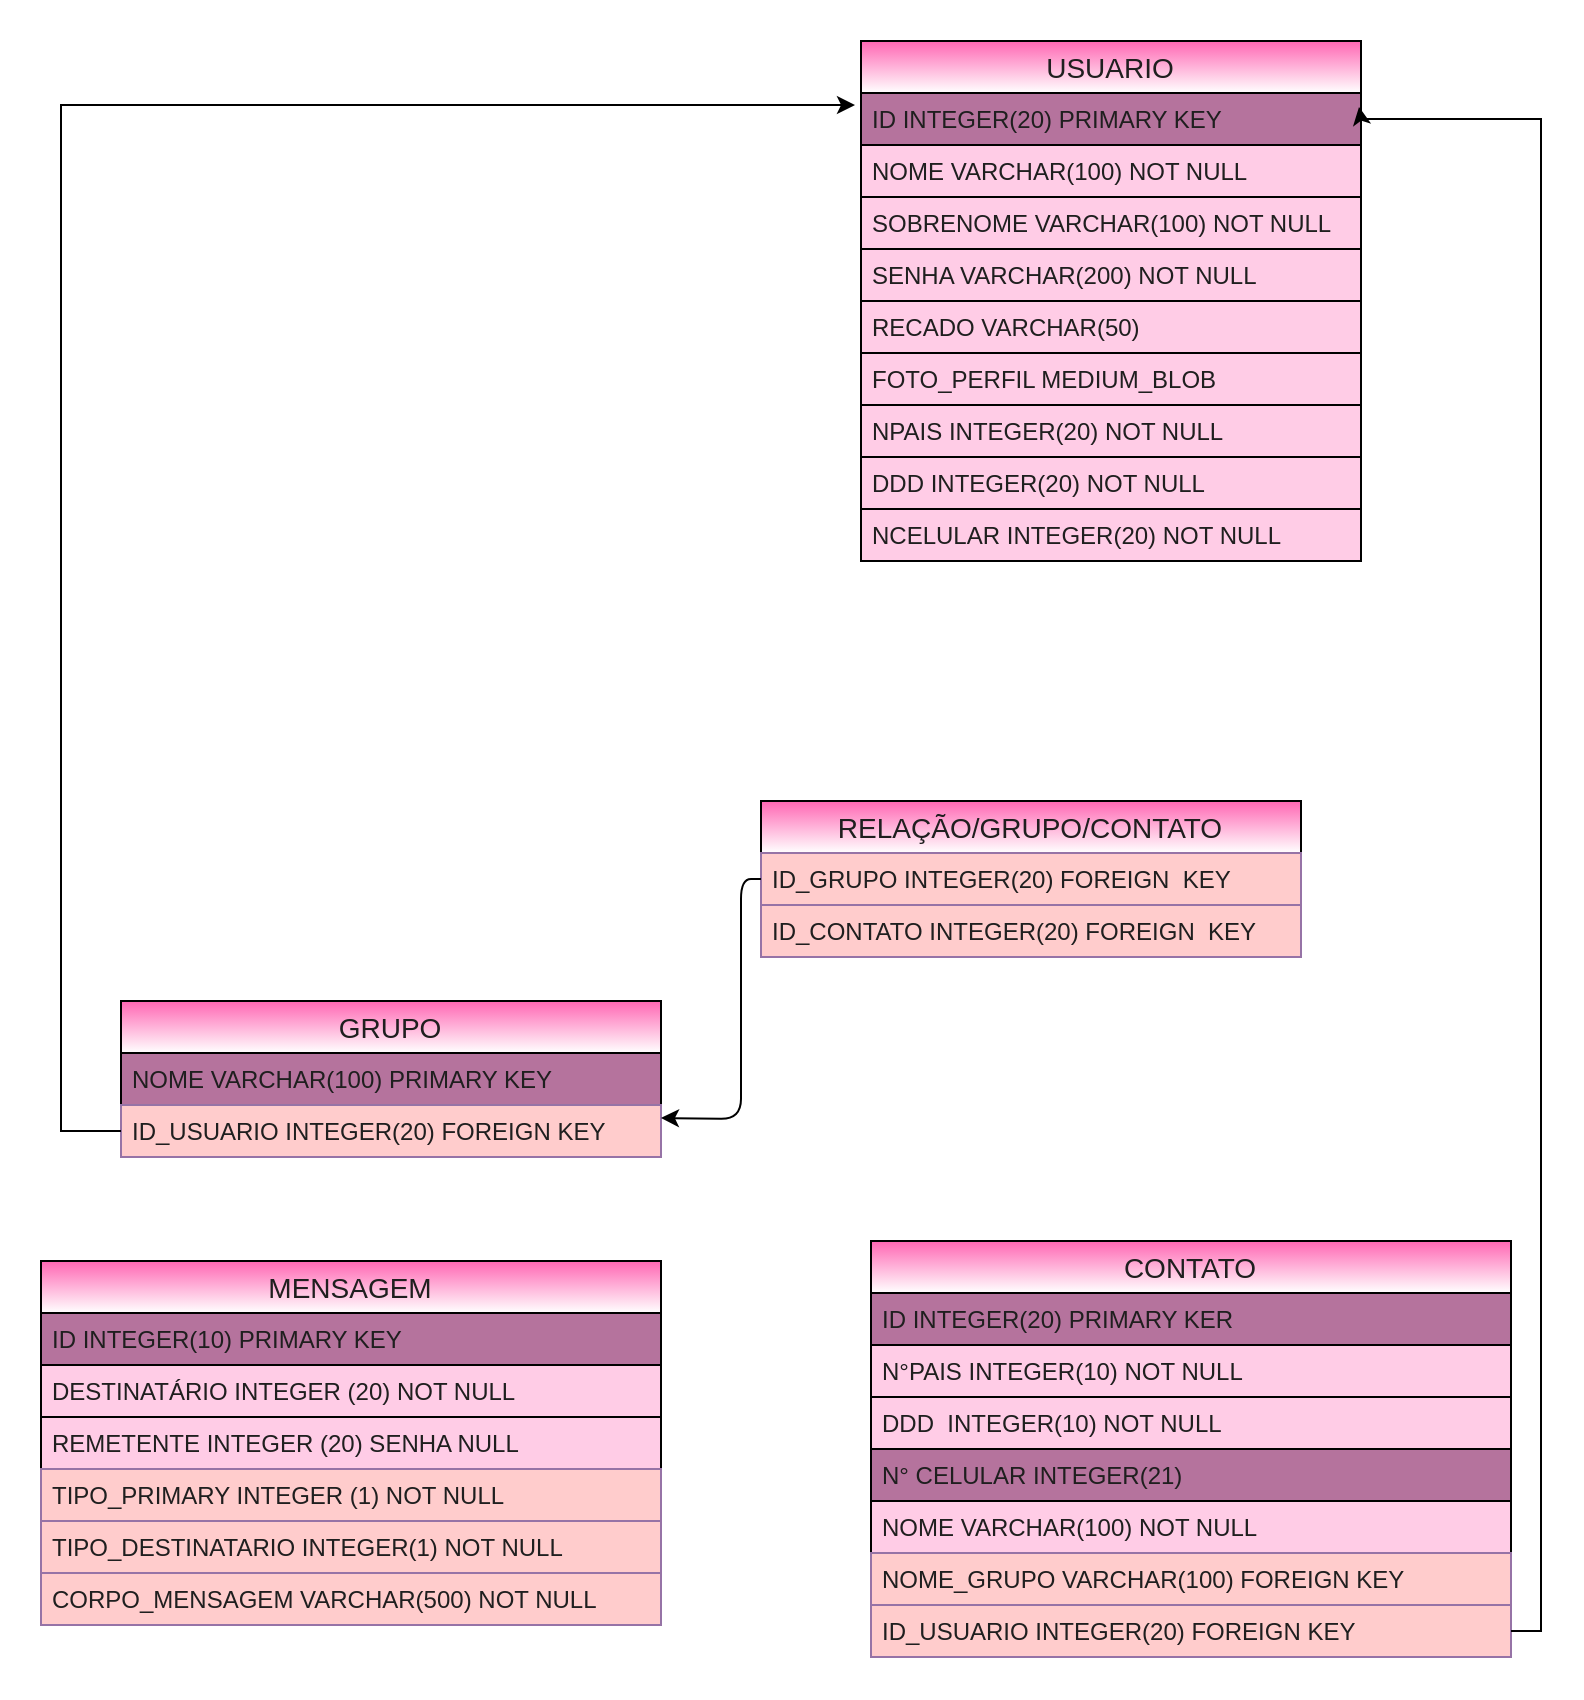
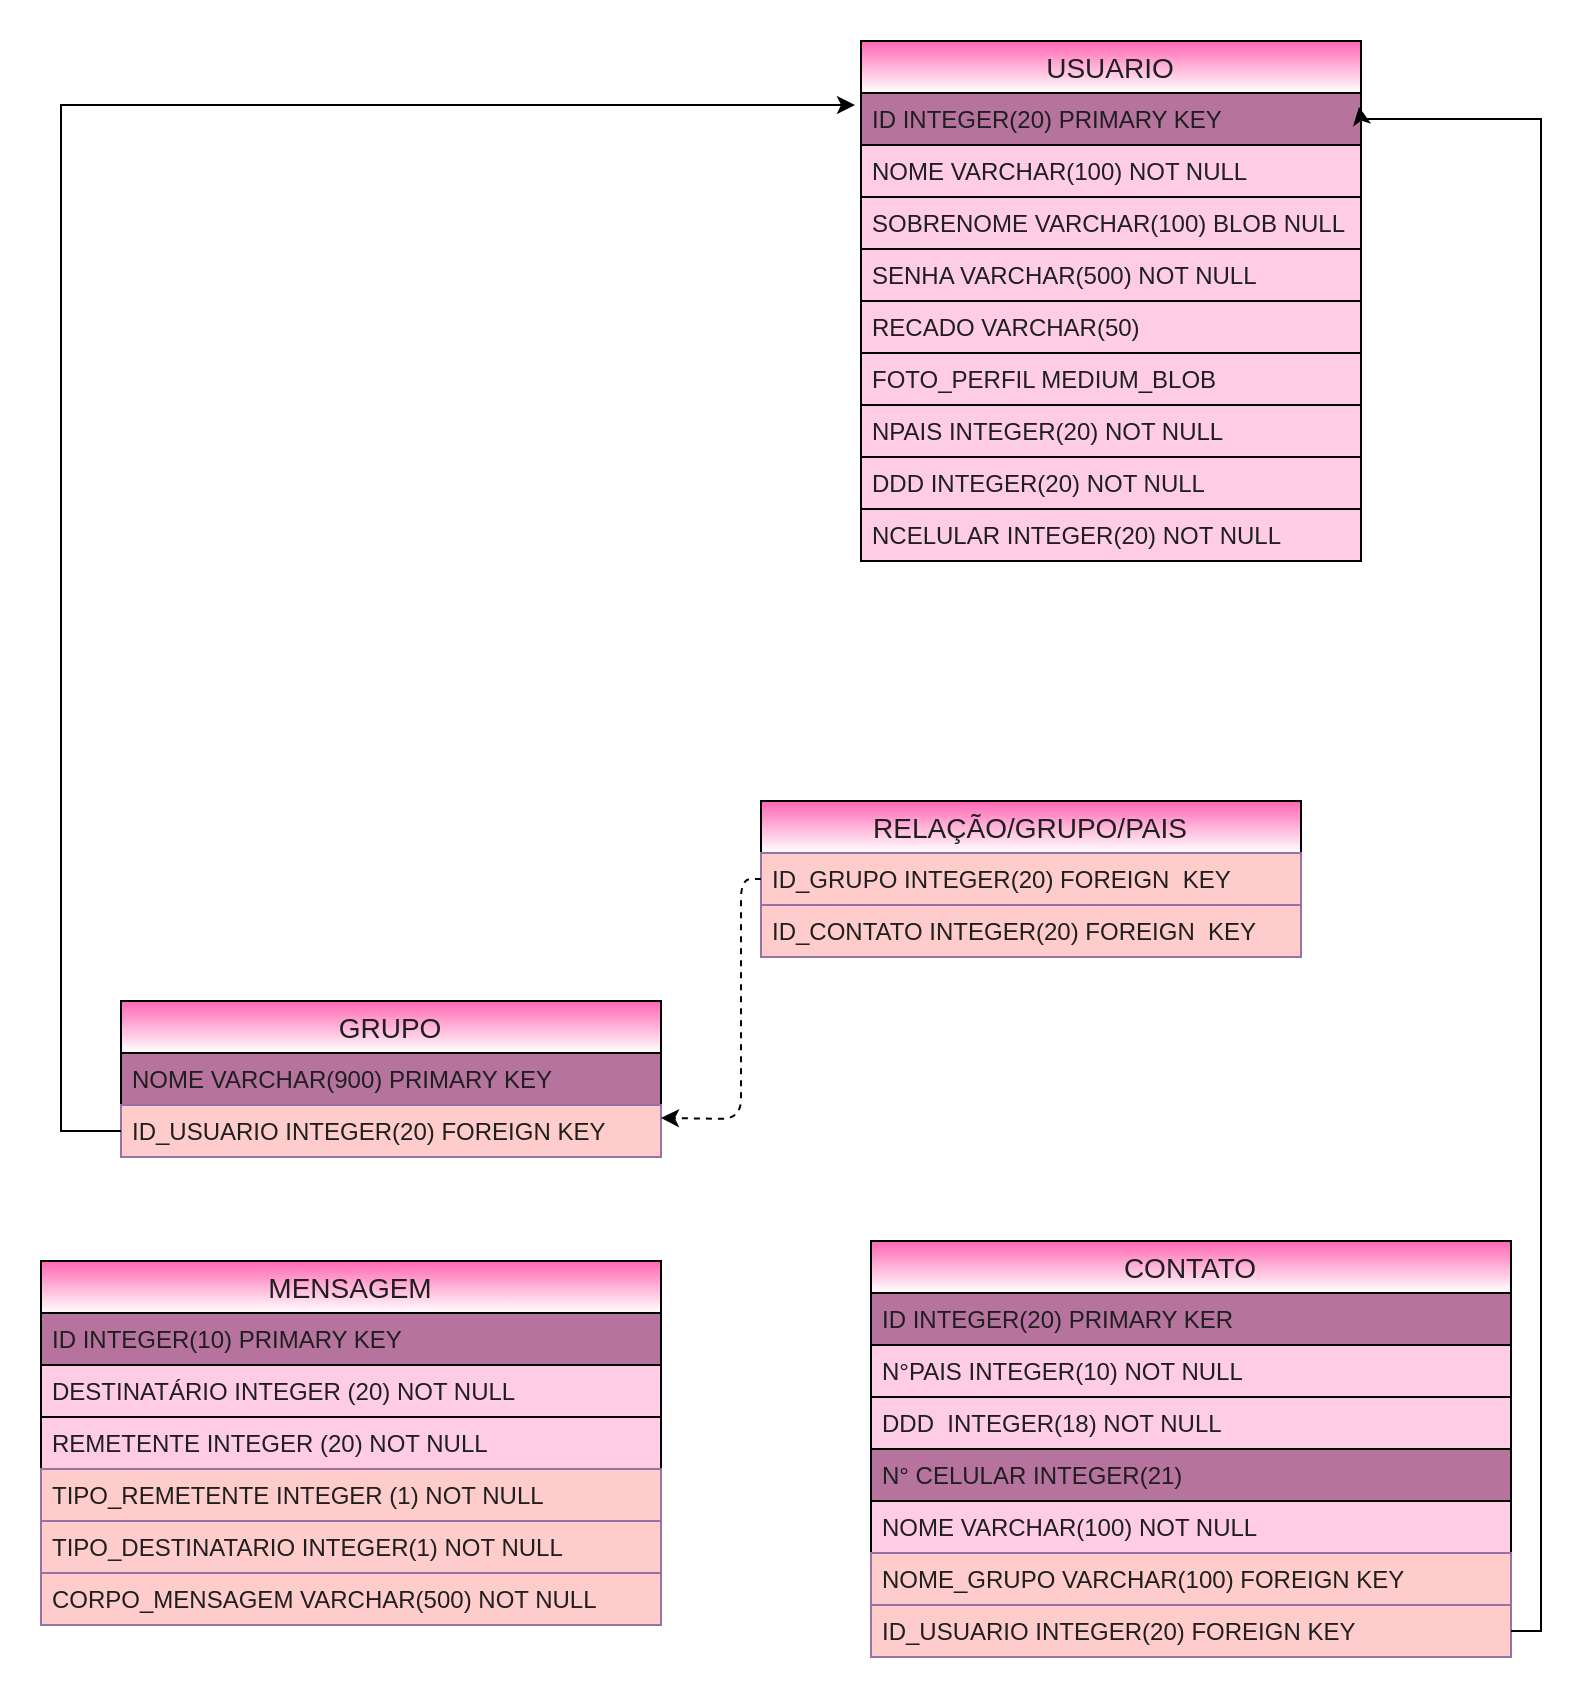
(1071, 224) -> (1078, 224)
(1044, 276) -> (1044, 276)
(1030, 829) -> (1030, 829)
(741, 1024) -> (741, 1024)
(318, 1080) -> (318, 1080)
(1041, 1424) -> (1041, 1424)
(261, 1444) -> (248, 1444)
(261, 1496) -> (275, 1496)
